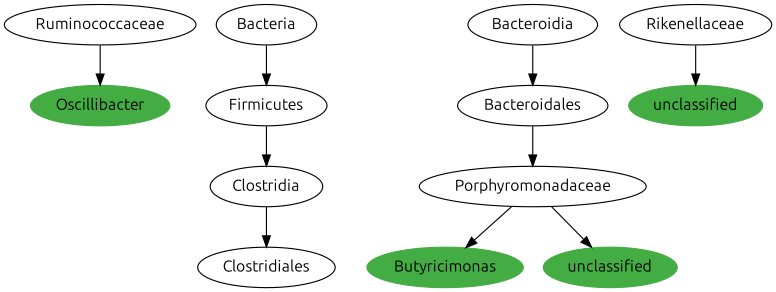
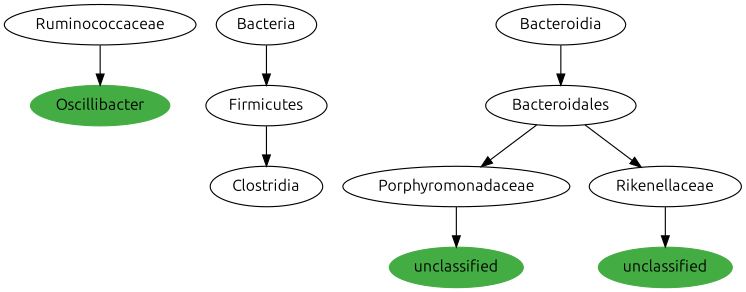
none -> (609, 143)
(266, 267) -> none
(445, 267) -> none
